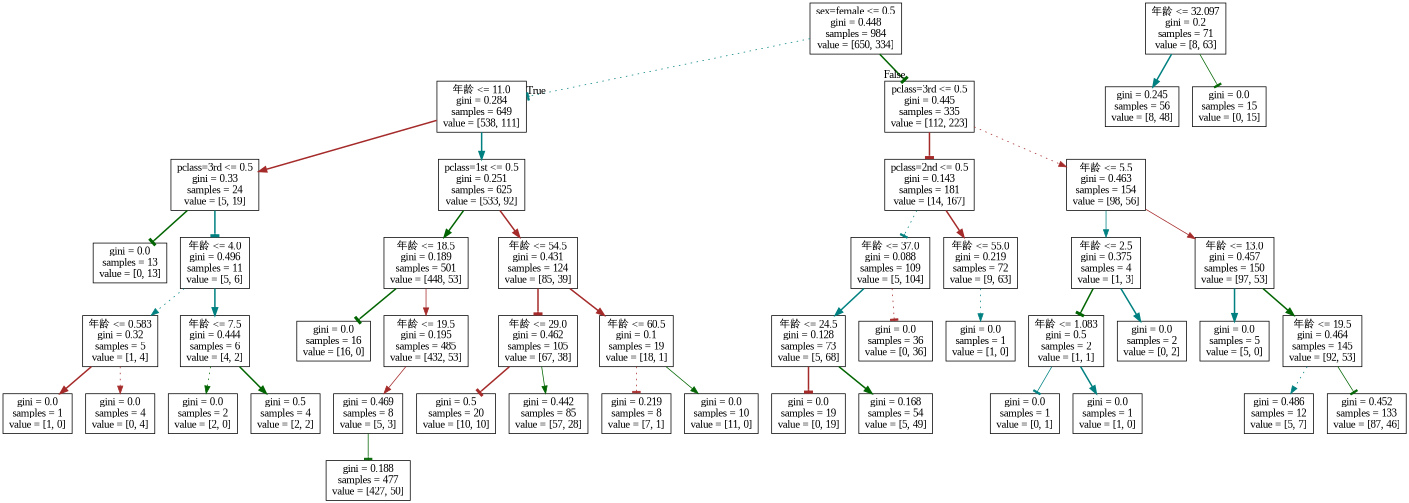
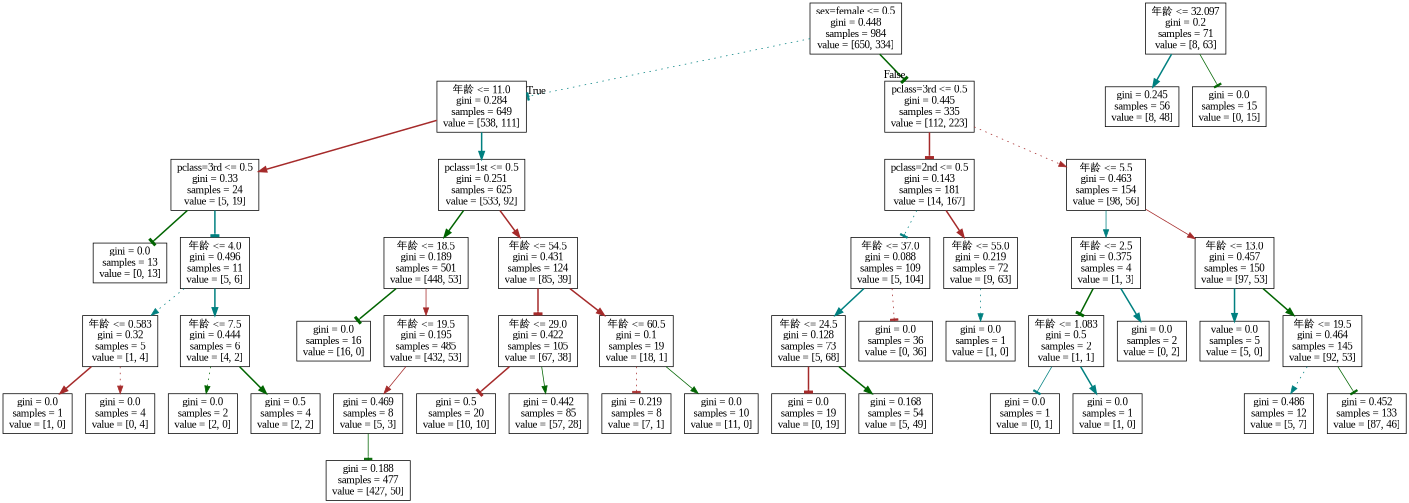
(538, 341) -> (538, 341)
(1235, 341) -> (1235, 341)
